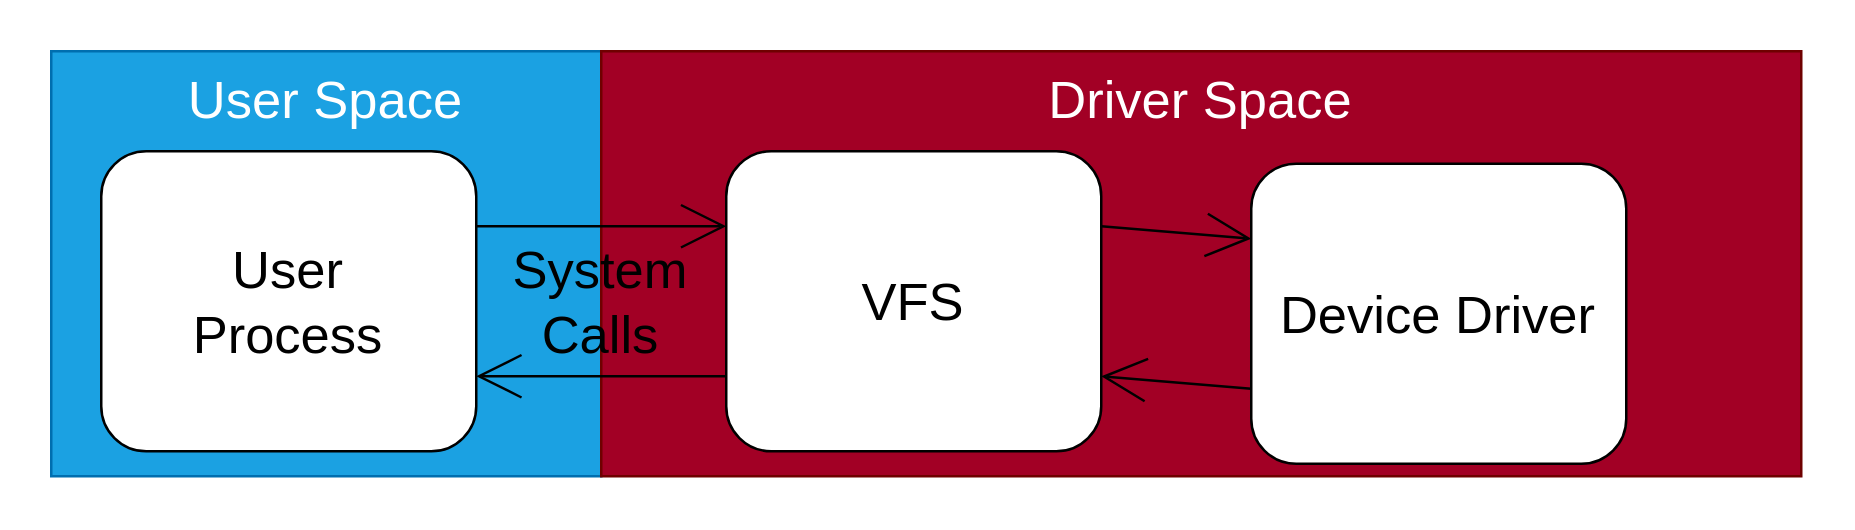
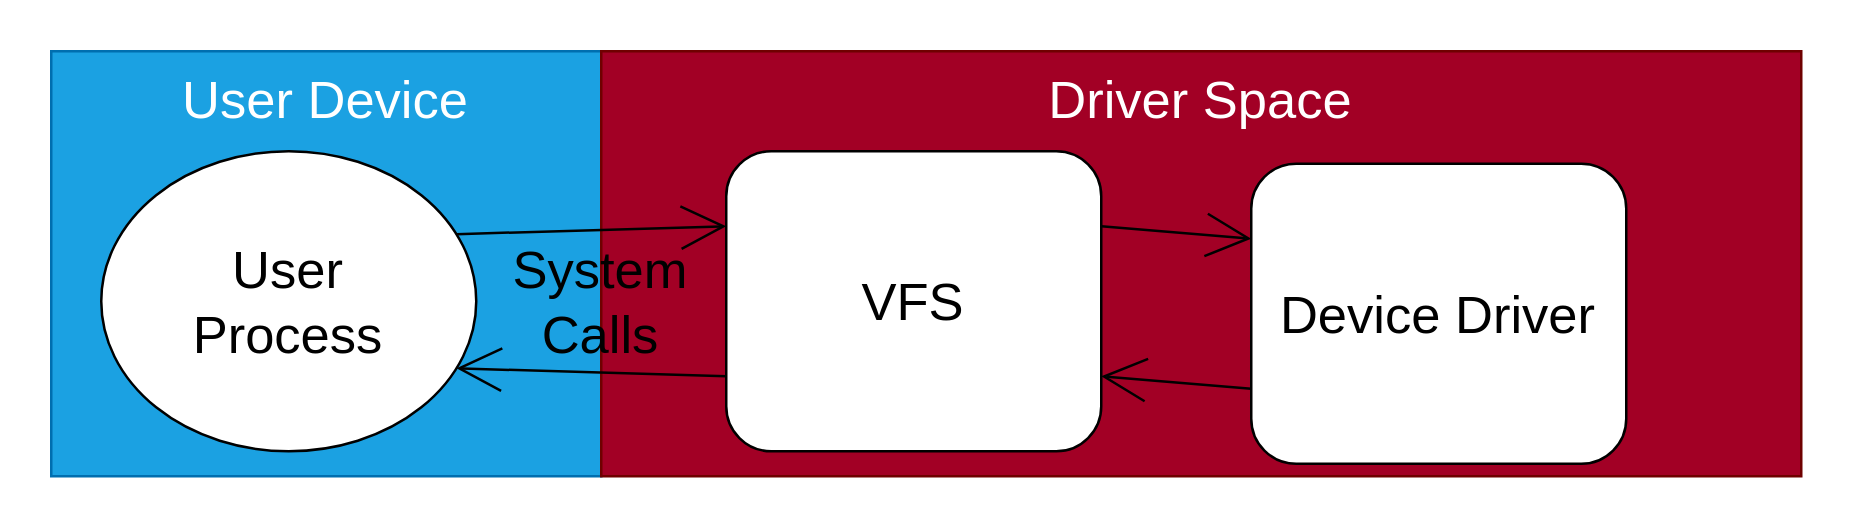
(326, 100) -> (326, 100)
(289, 301) -> (289, 301)
